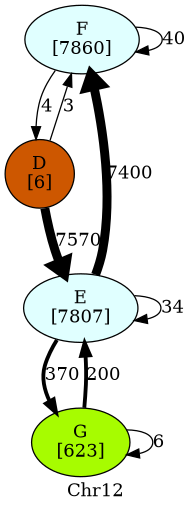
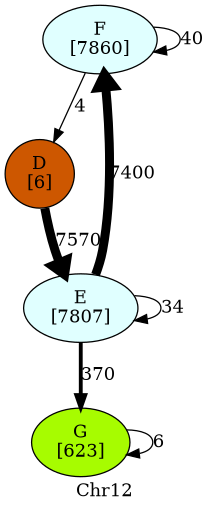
(59, 113) -> none
(86, 382) -> none
